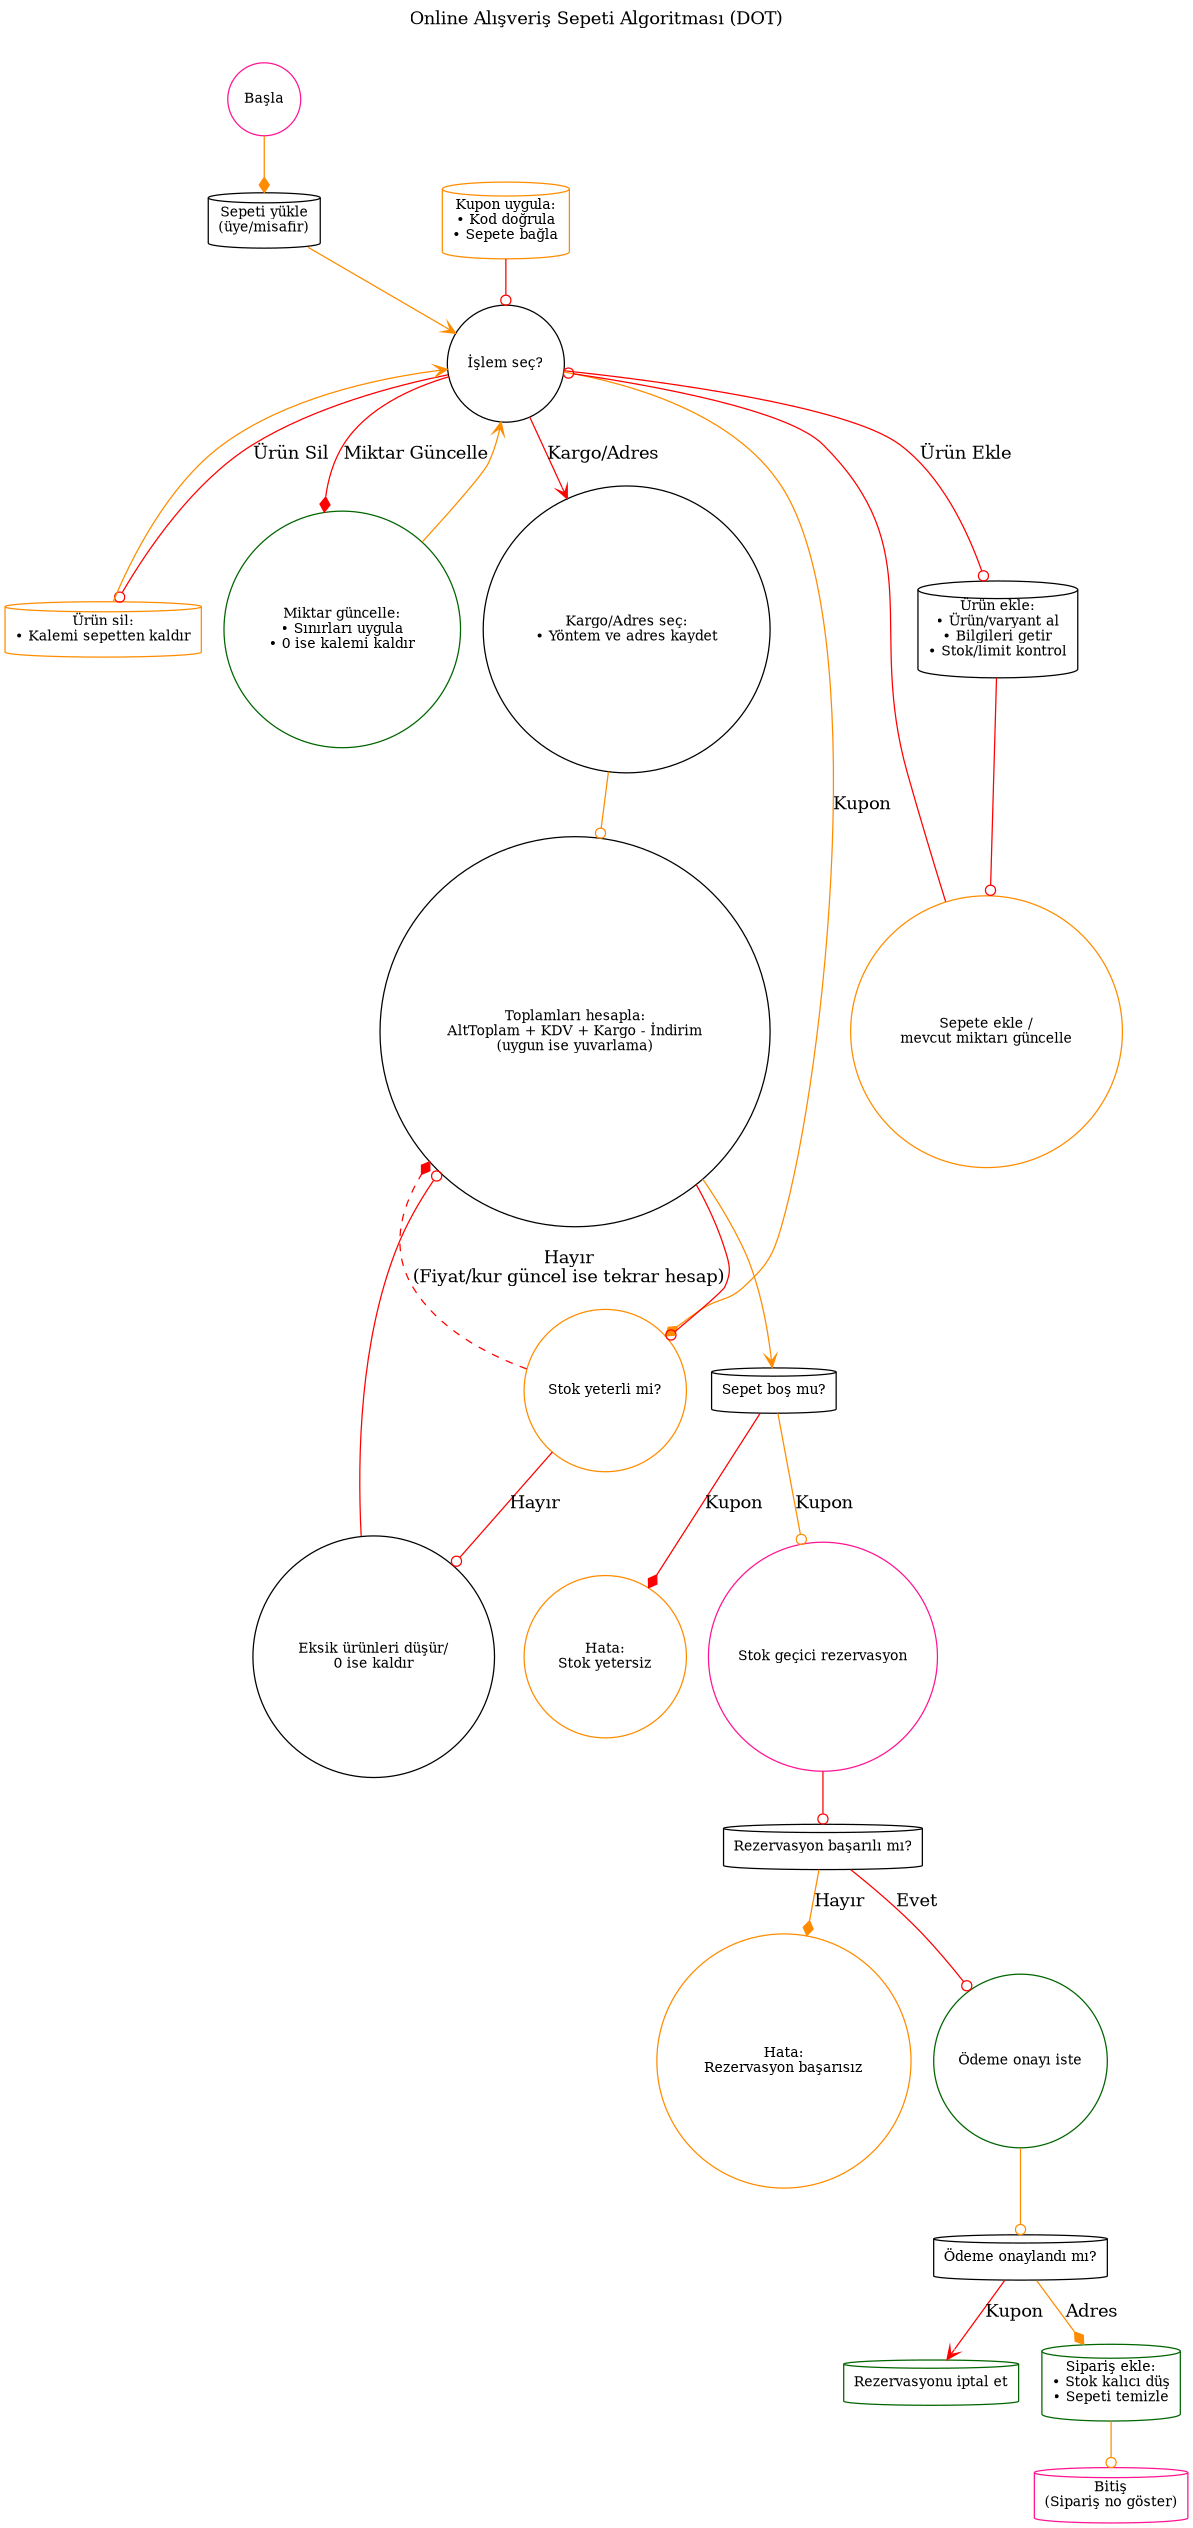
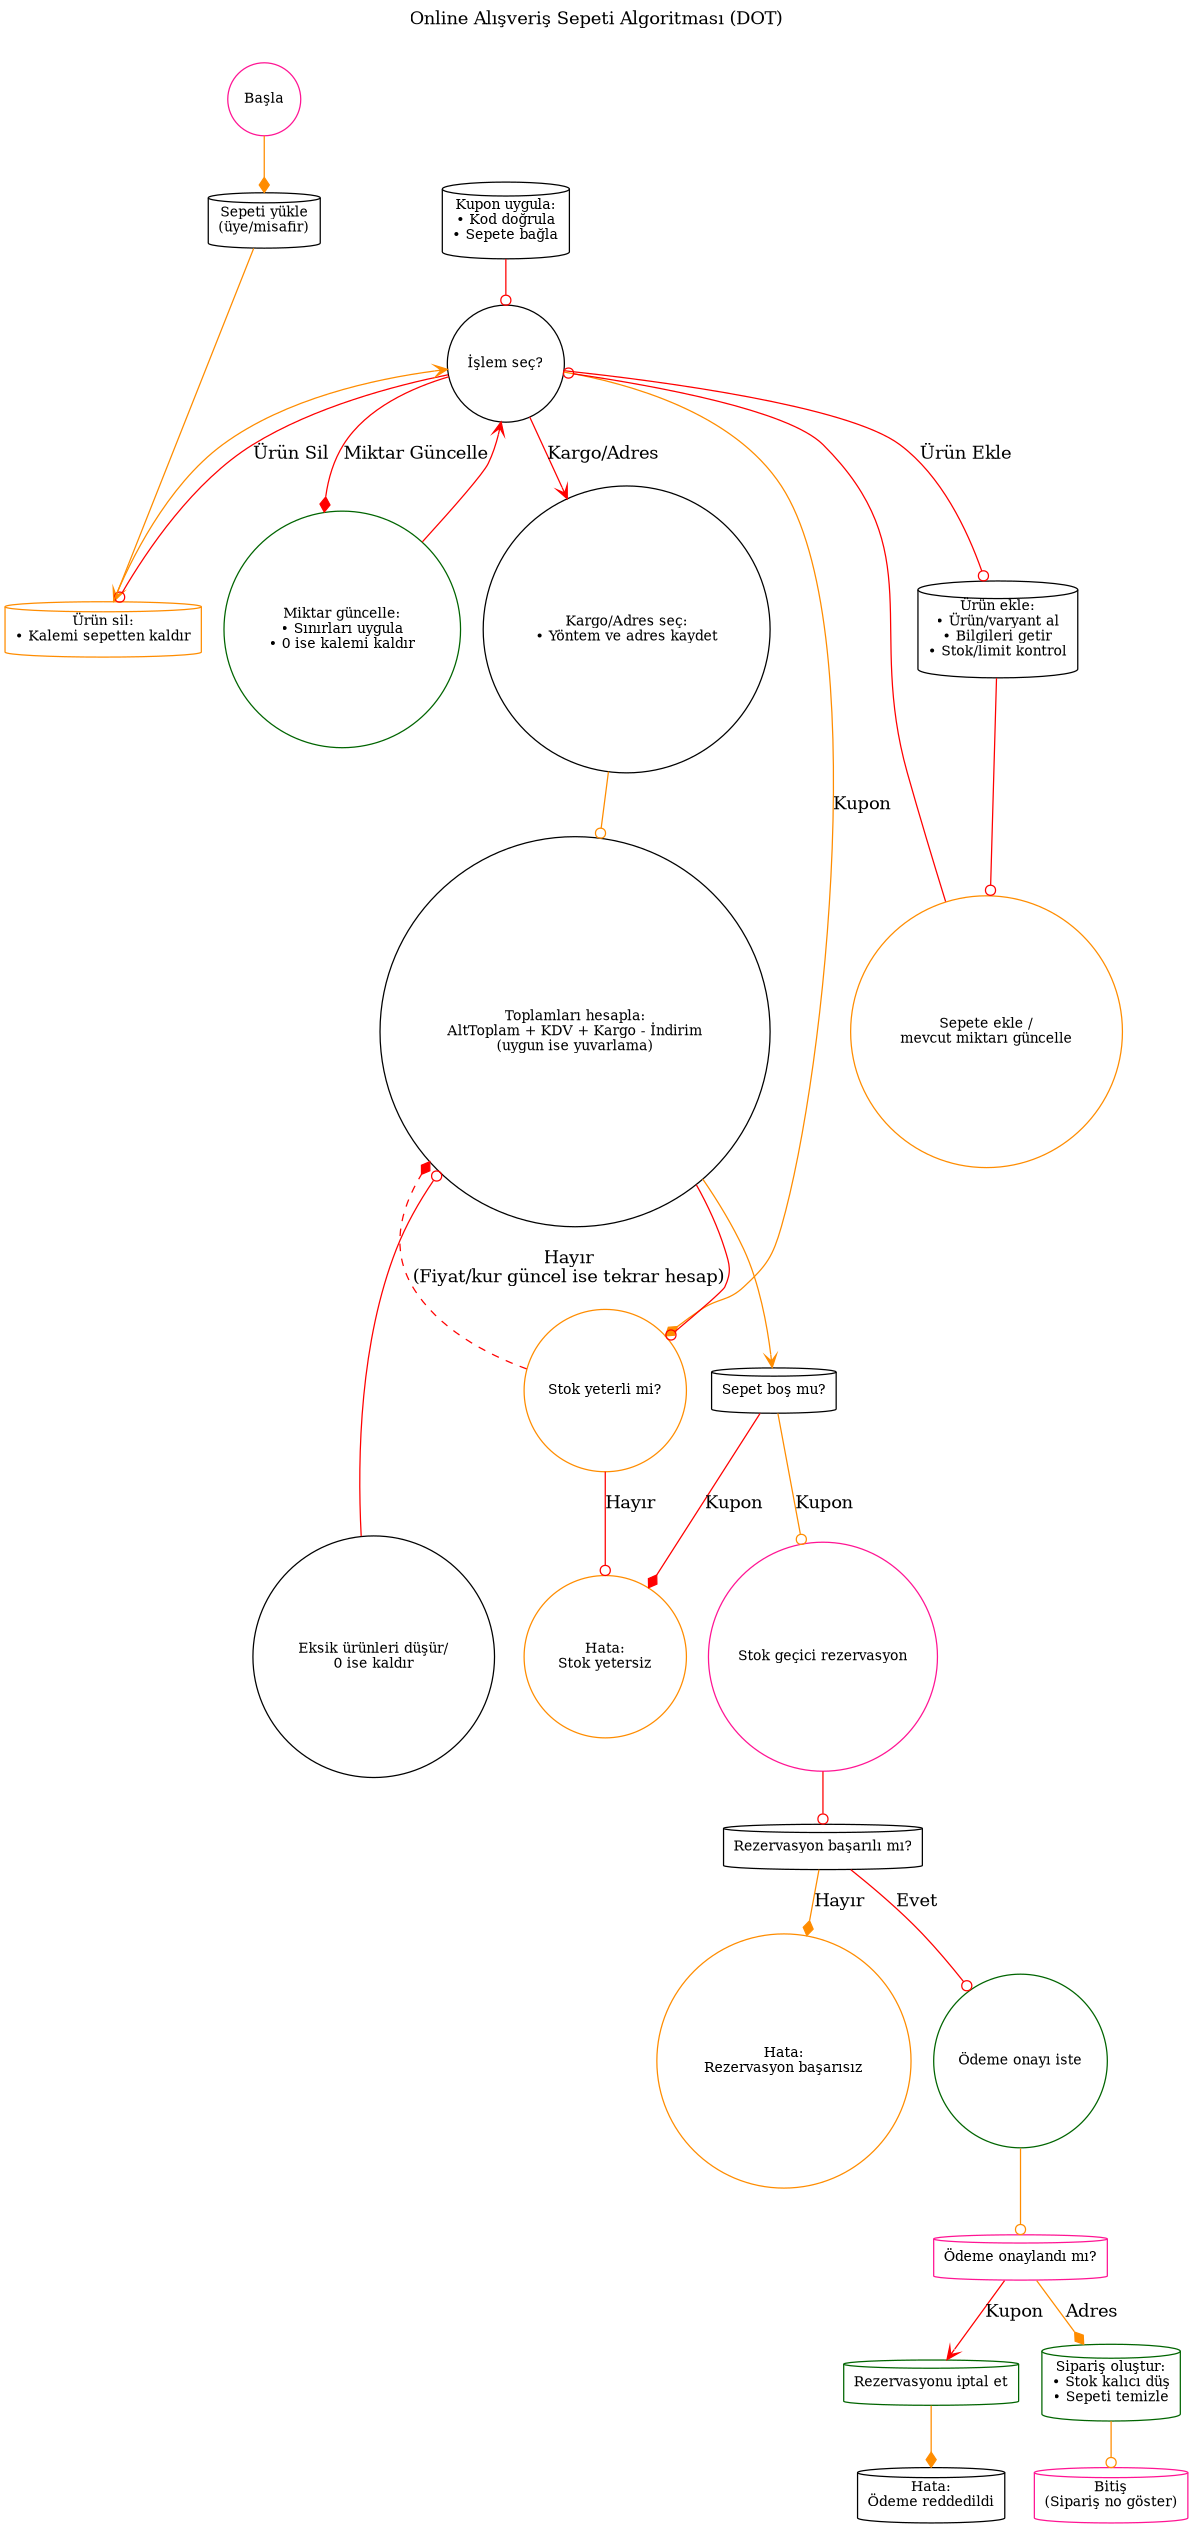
(506, 220) -> (506, 220)
(376, 287) -> (186, 419)
(467, 492) -> (467, 492)
(506, 1505) -> (605, 1518)
(1021, 2257) -> (1021, 2257)
(1111, 2383) -> (1111, 2383)
none -> (931, 2495)
